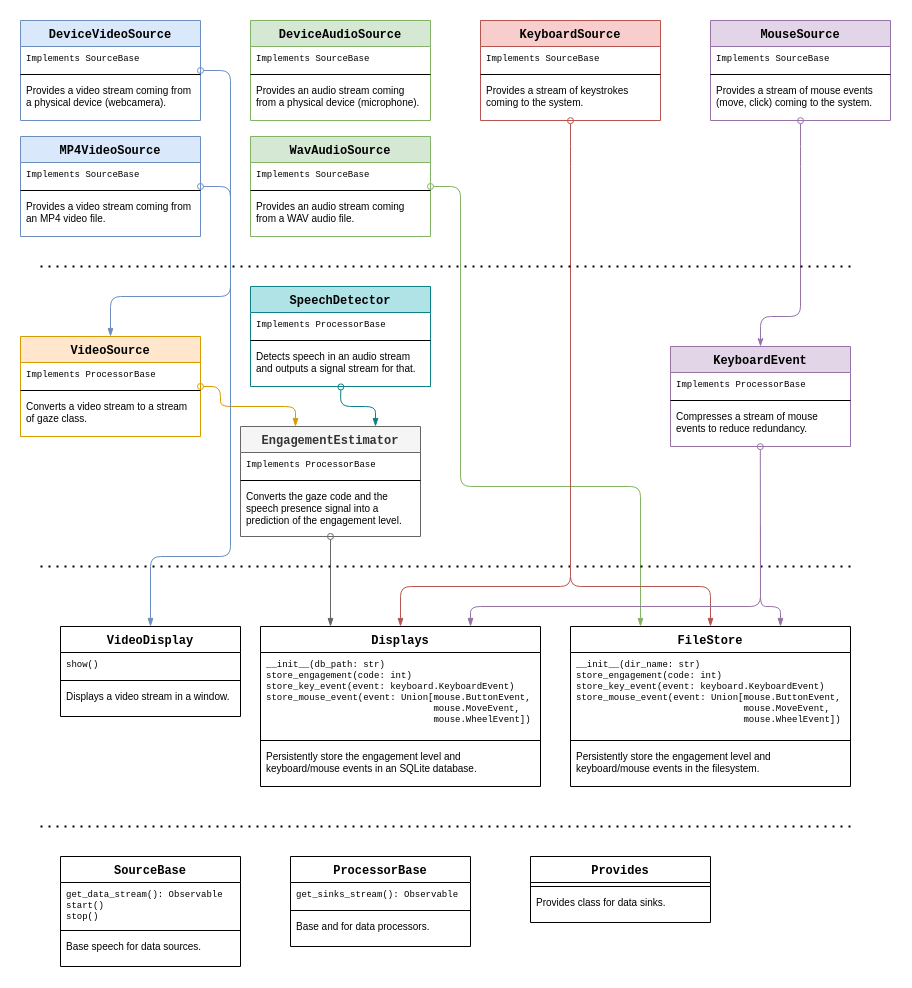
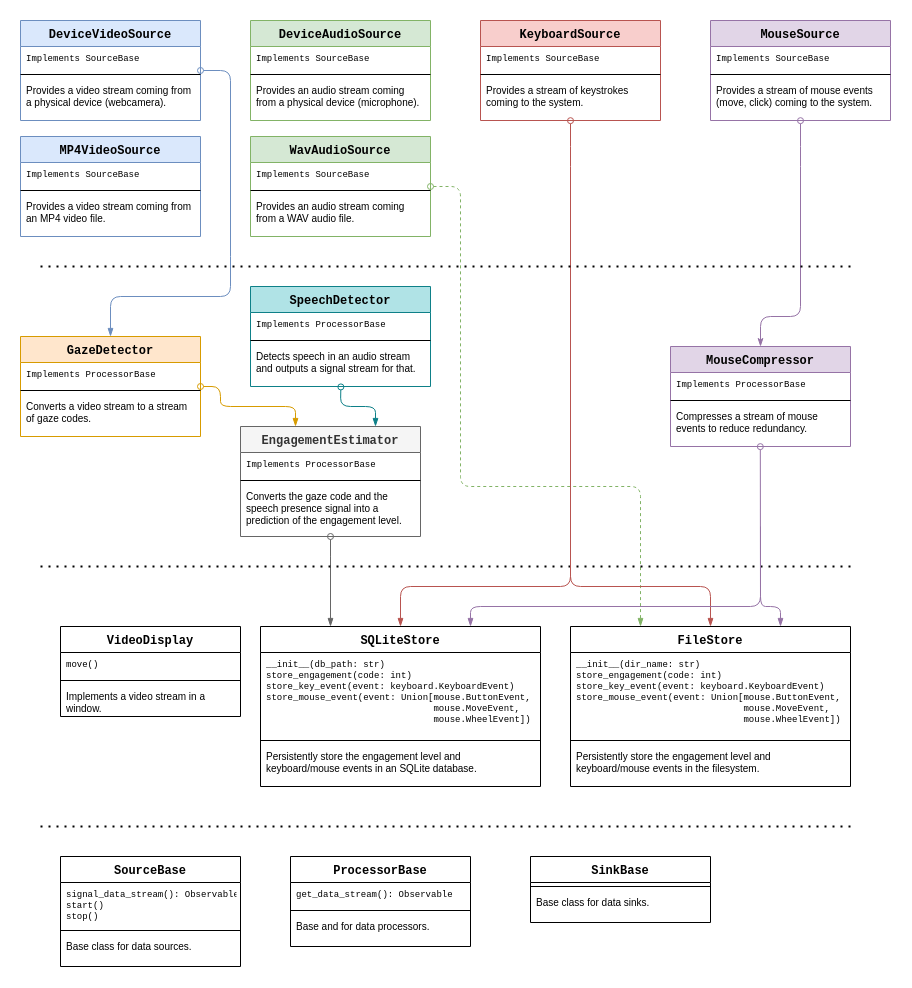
(110, 350) -> (110, 350)
(760, 360) -> (760, 360)
(112, 414) -> (112, 414)
(461, 473) -> (461, 473)
(231, 486) -> none
(400, 640) -> (400, 640)
(81, 664) -> (81, 664)
(152, 704) -> (152, 704)
(620, 870) -> (620, 870)
(136, 894) -> (141, 894)
(367, 894) -> (366, 894)
(610, 904) -> (600, 904)
(141, 948) -> (137, 948)
